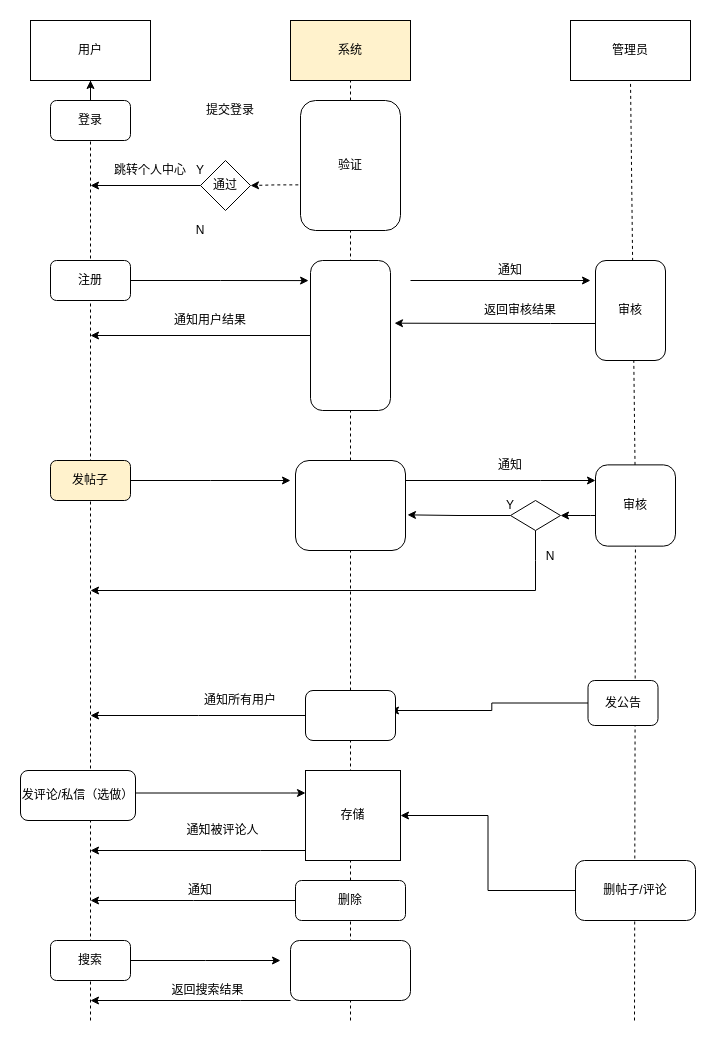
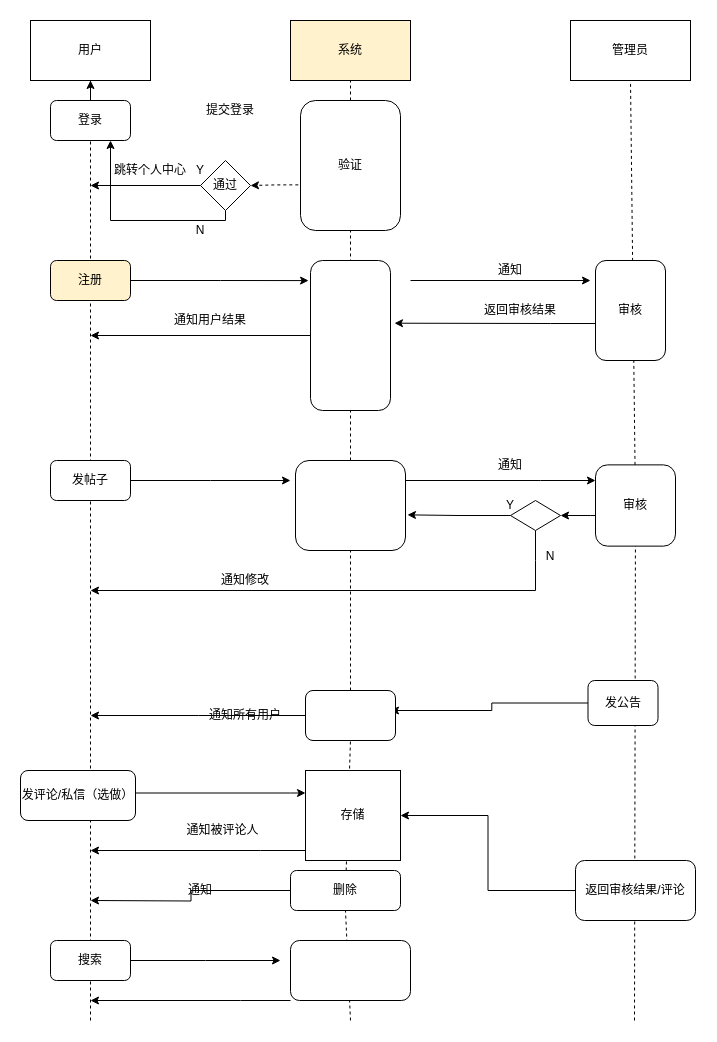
none -> (137, 221)
(91, 281) -> (91, 281)
(91, 481) -> (91, 481)
none -> (246, 581)
(241, 701) -> (246, 716)
(636, 891) -> (636, 891)
(351, 901) -> (346, 891)
(208, 991) -> none
